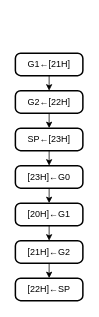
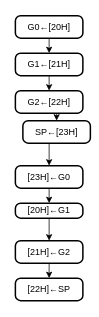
none -> (49, 27)
none -> (49, 45)
(49, 139) -> (57, 132)
(49, 214) -> (49, 210)
